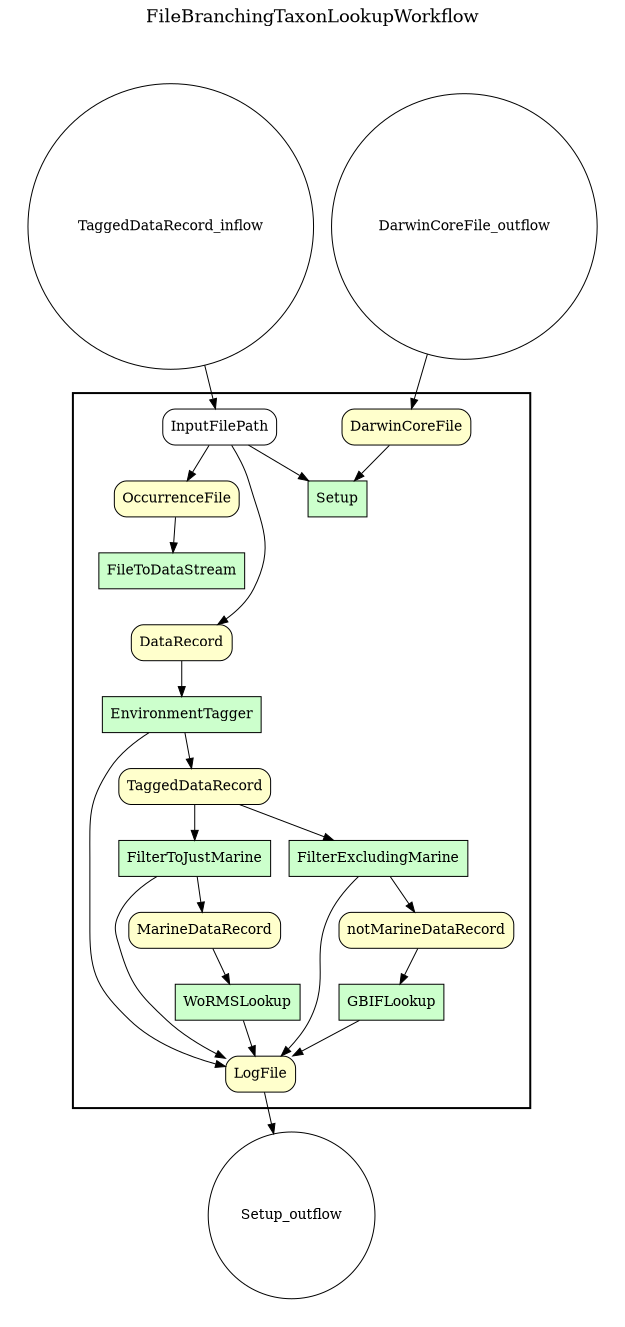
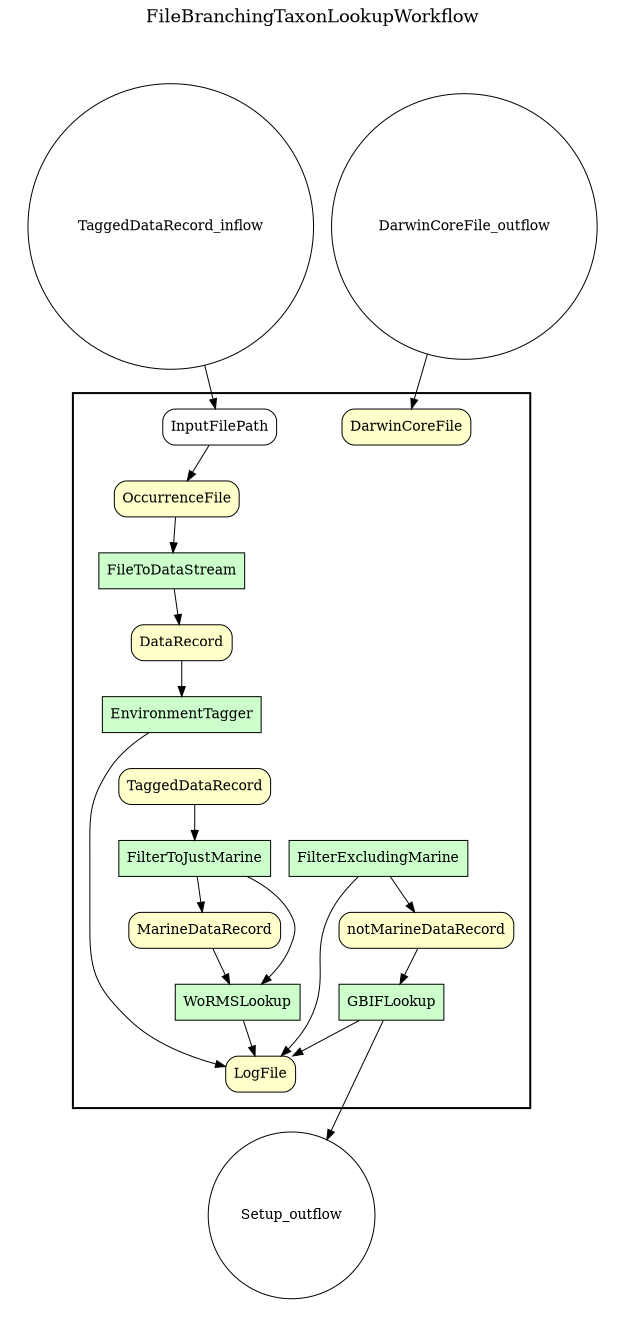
(338, 499) -> none
(264, 536) -> (176, 602)
(187, 746) -> none
(282, 821) -> none
(130, 975) -> (293, 920)
(268, 1108) -> (357, 1076)
